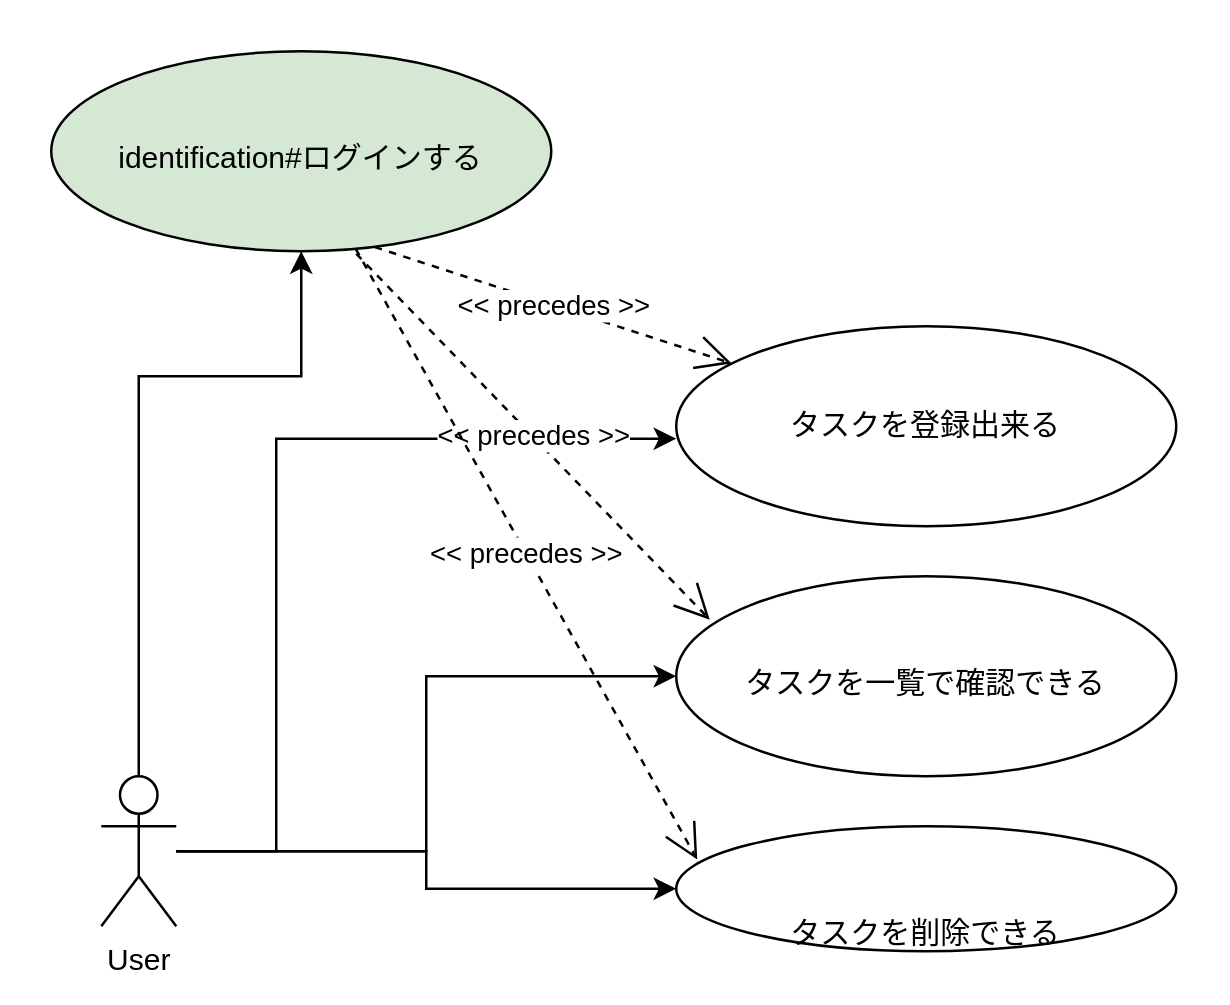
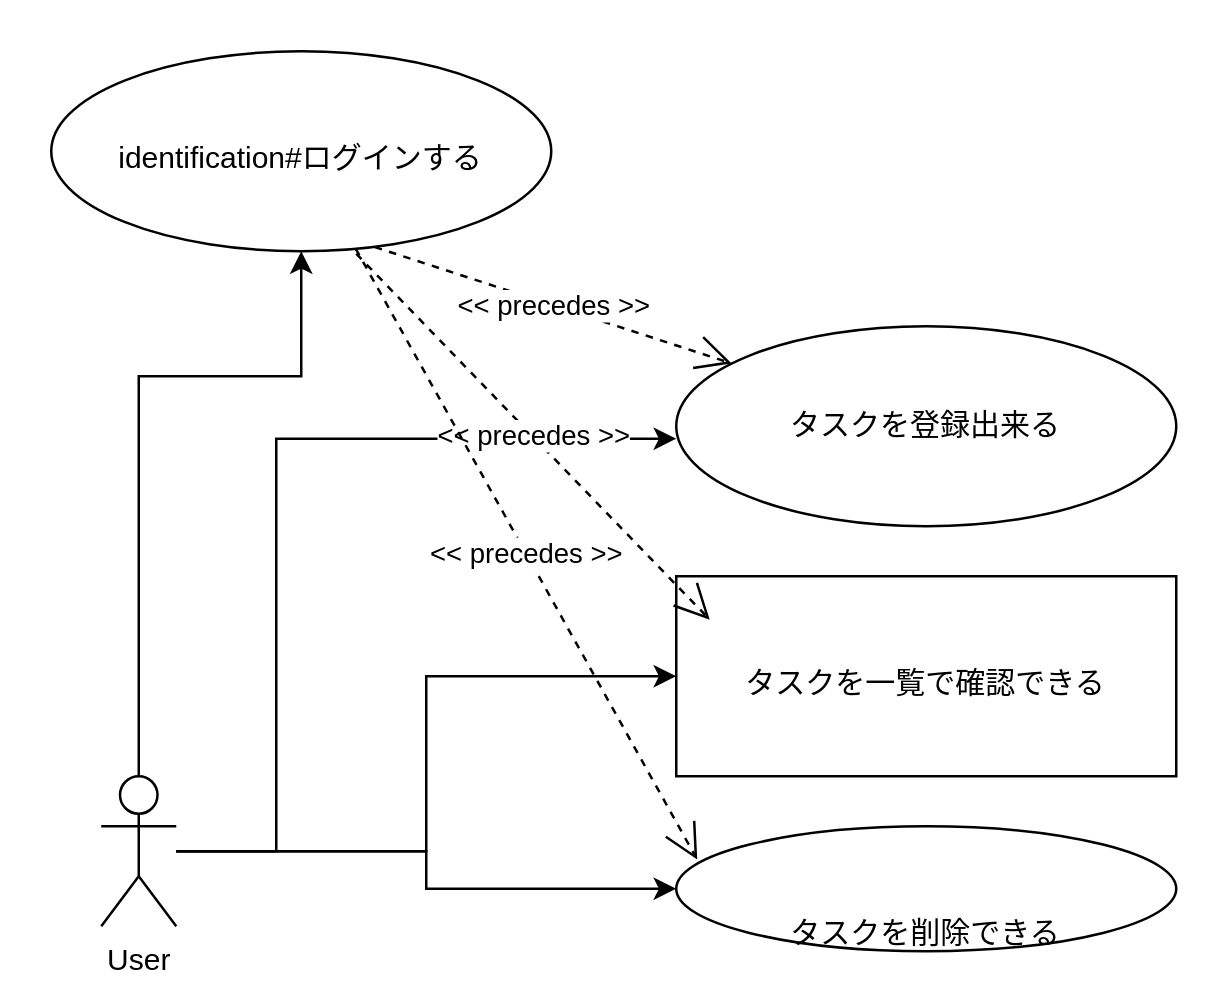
(301, 151) -> (301, 151)
(926, 676) -> (926, 676)
